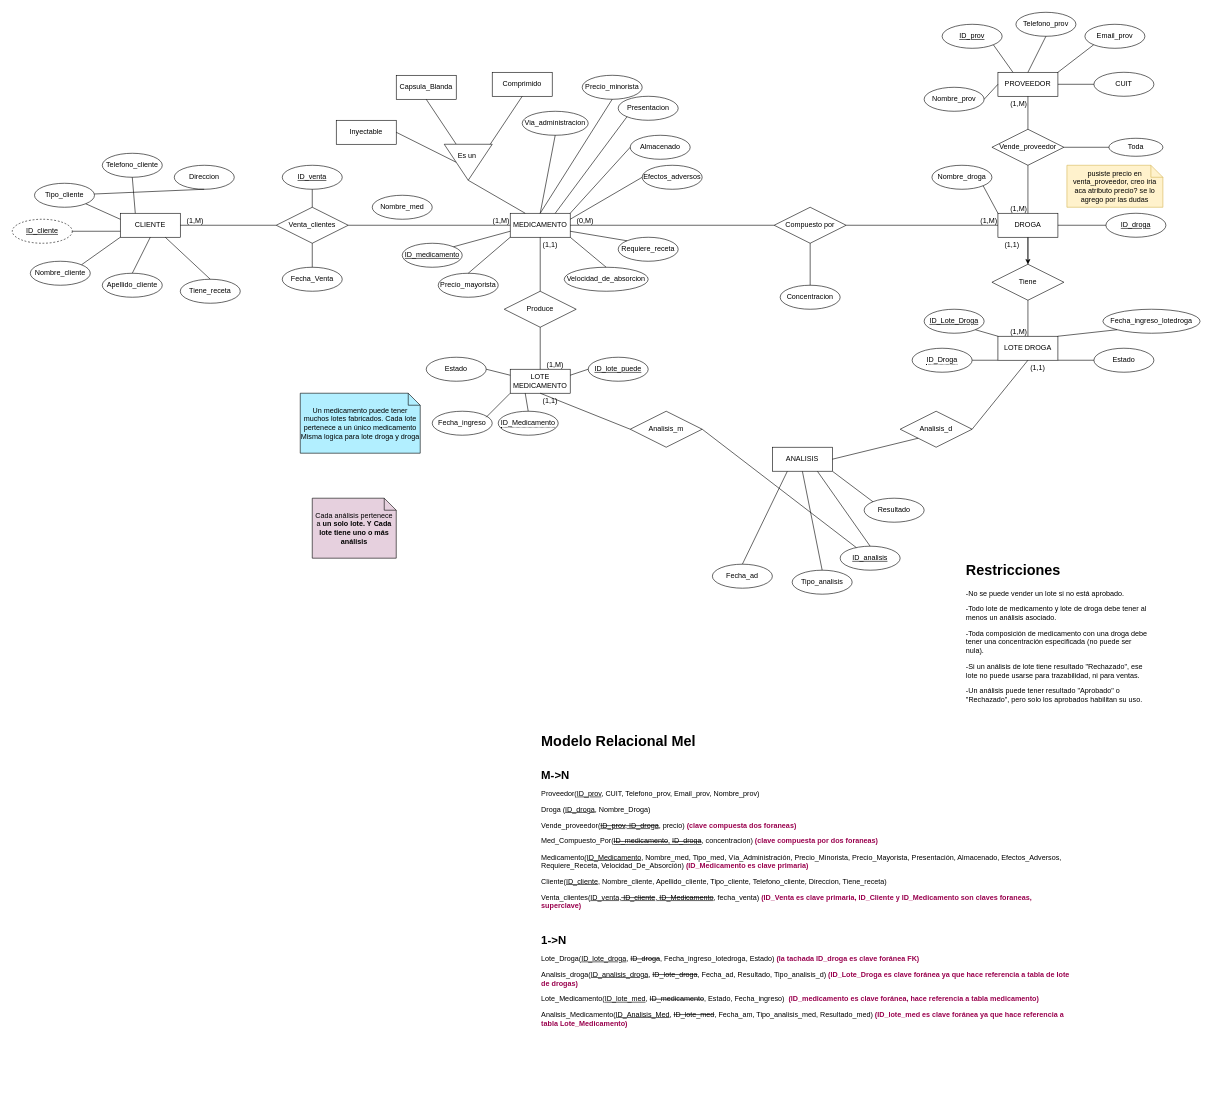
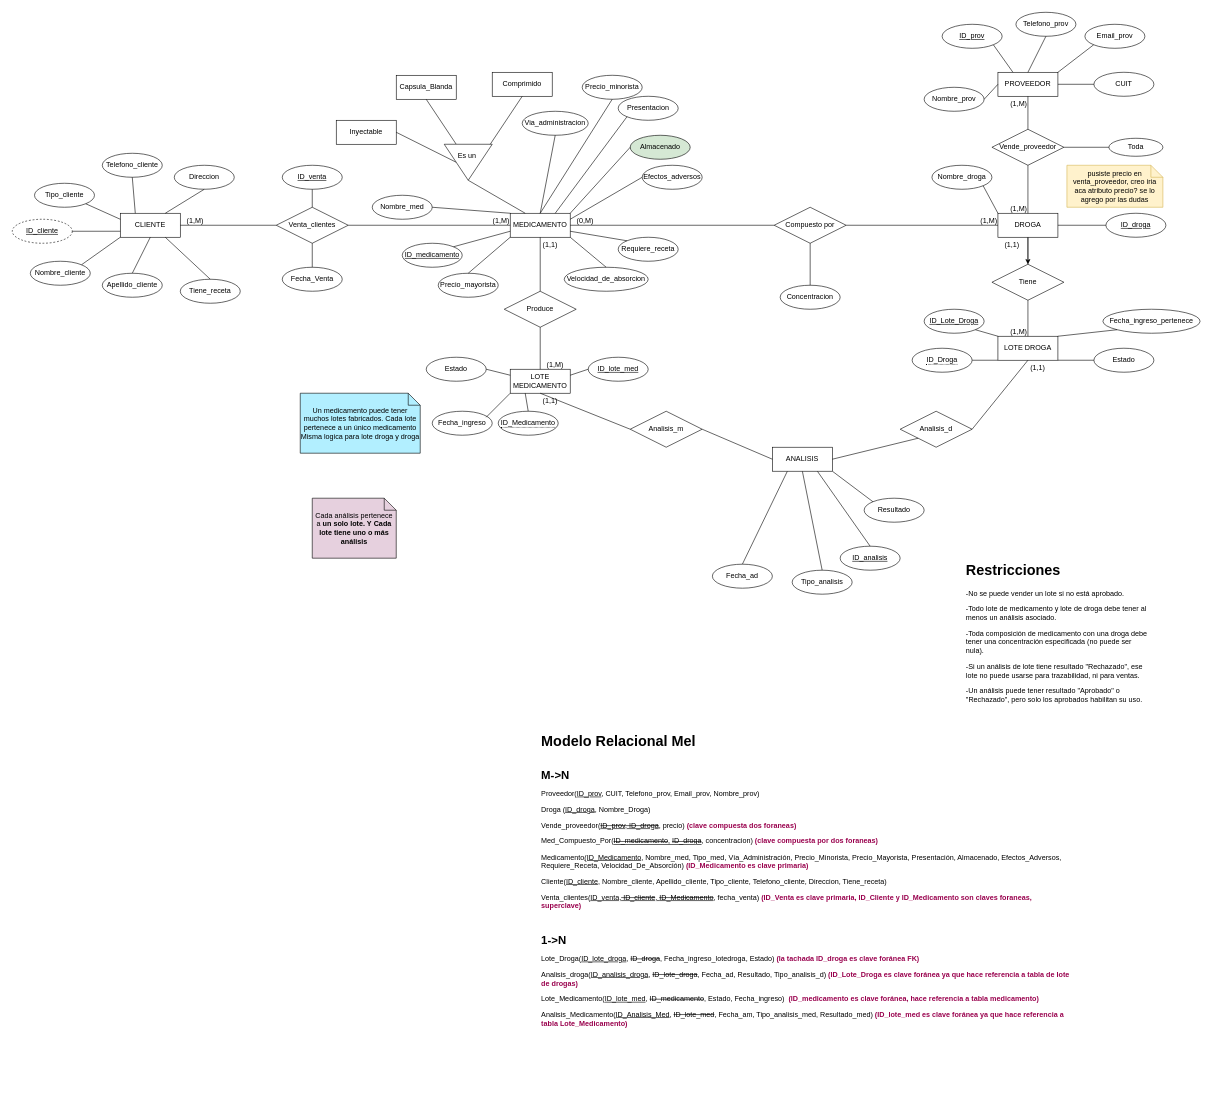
(660, 147) -> (660, 147)
(149, 192) -> (185, 201)
none -> (471, 210)
(1152, 321) -> (1152, 321)
(618, 369) -> (618, 369)
(780, 489) -> (737, 444)
